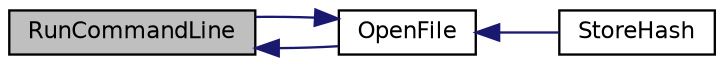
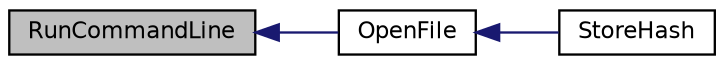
(285, 17) -> none
